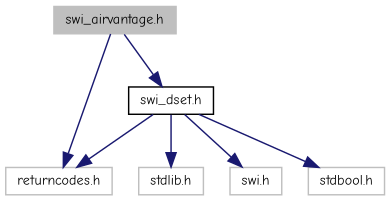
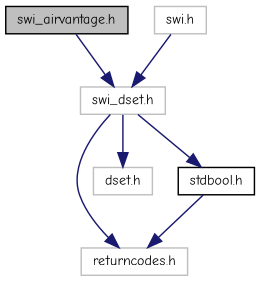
(115, 20) -> (67, 20)
(89, 94) -> (181, 216)
(171, 101) -> (123, 101)
(208, 136) -> (156, 55)
(171, 181) -> (123, 181)
(346, 181) -> (216, 181)
